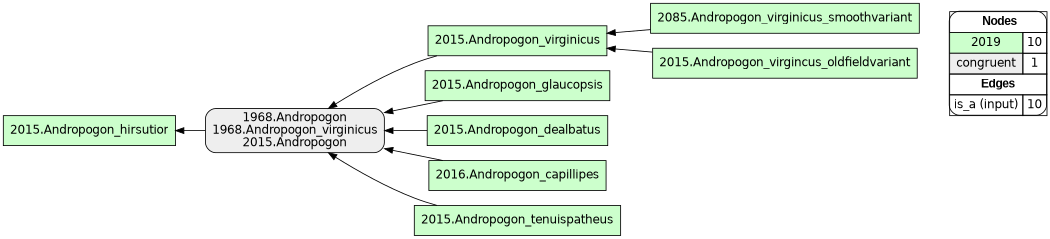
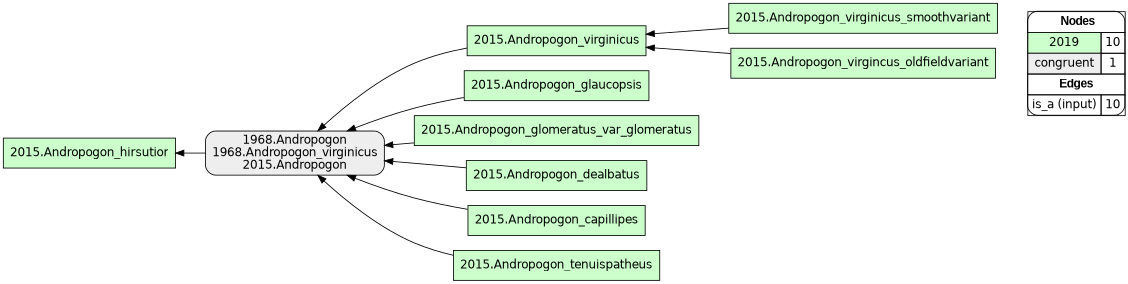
(785, 18) -> (863, 18)
none -> (557, 131)
(517, 176) -> (557, 220)
